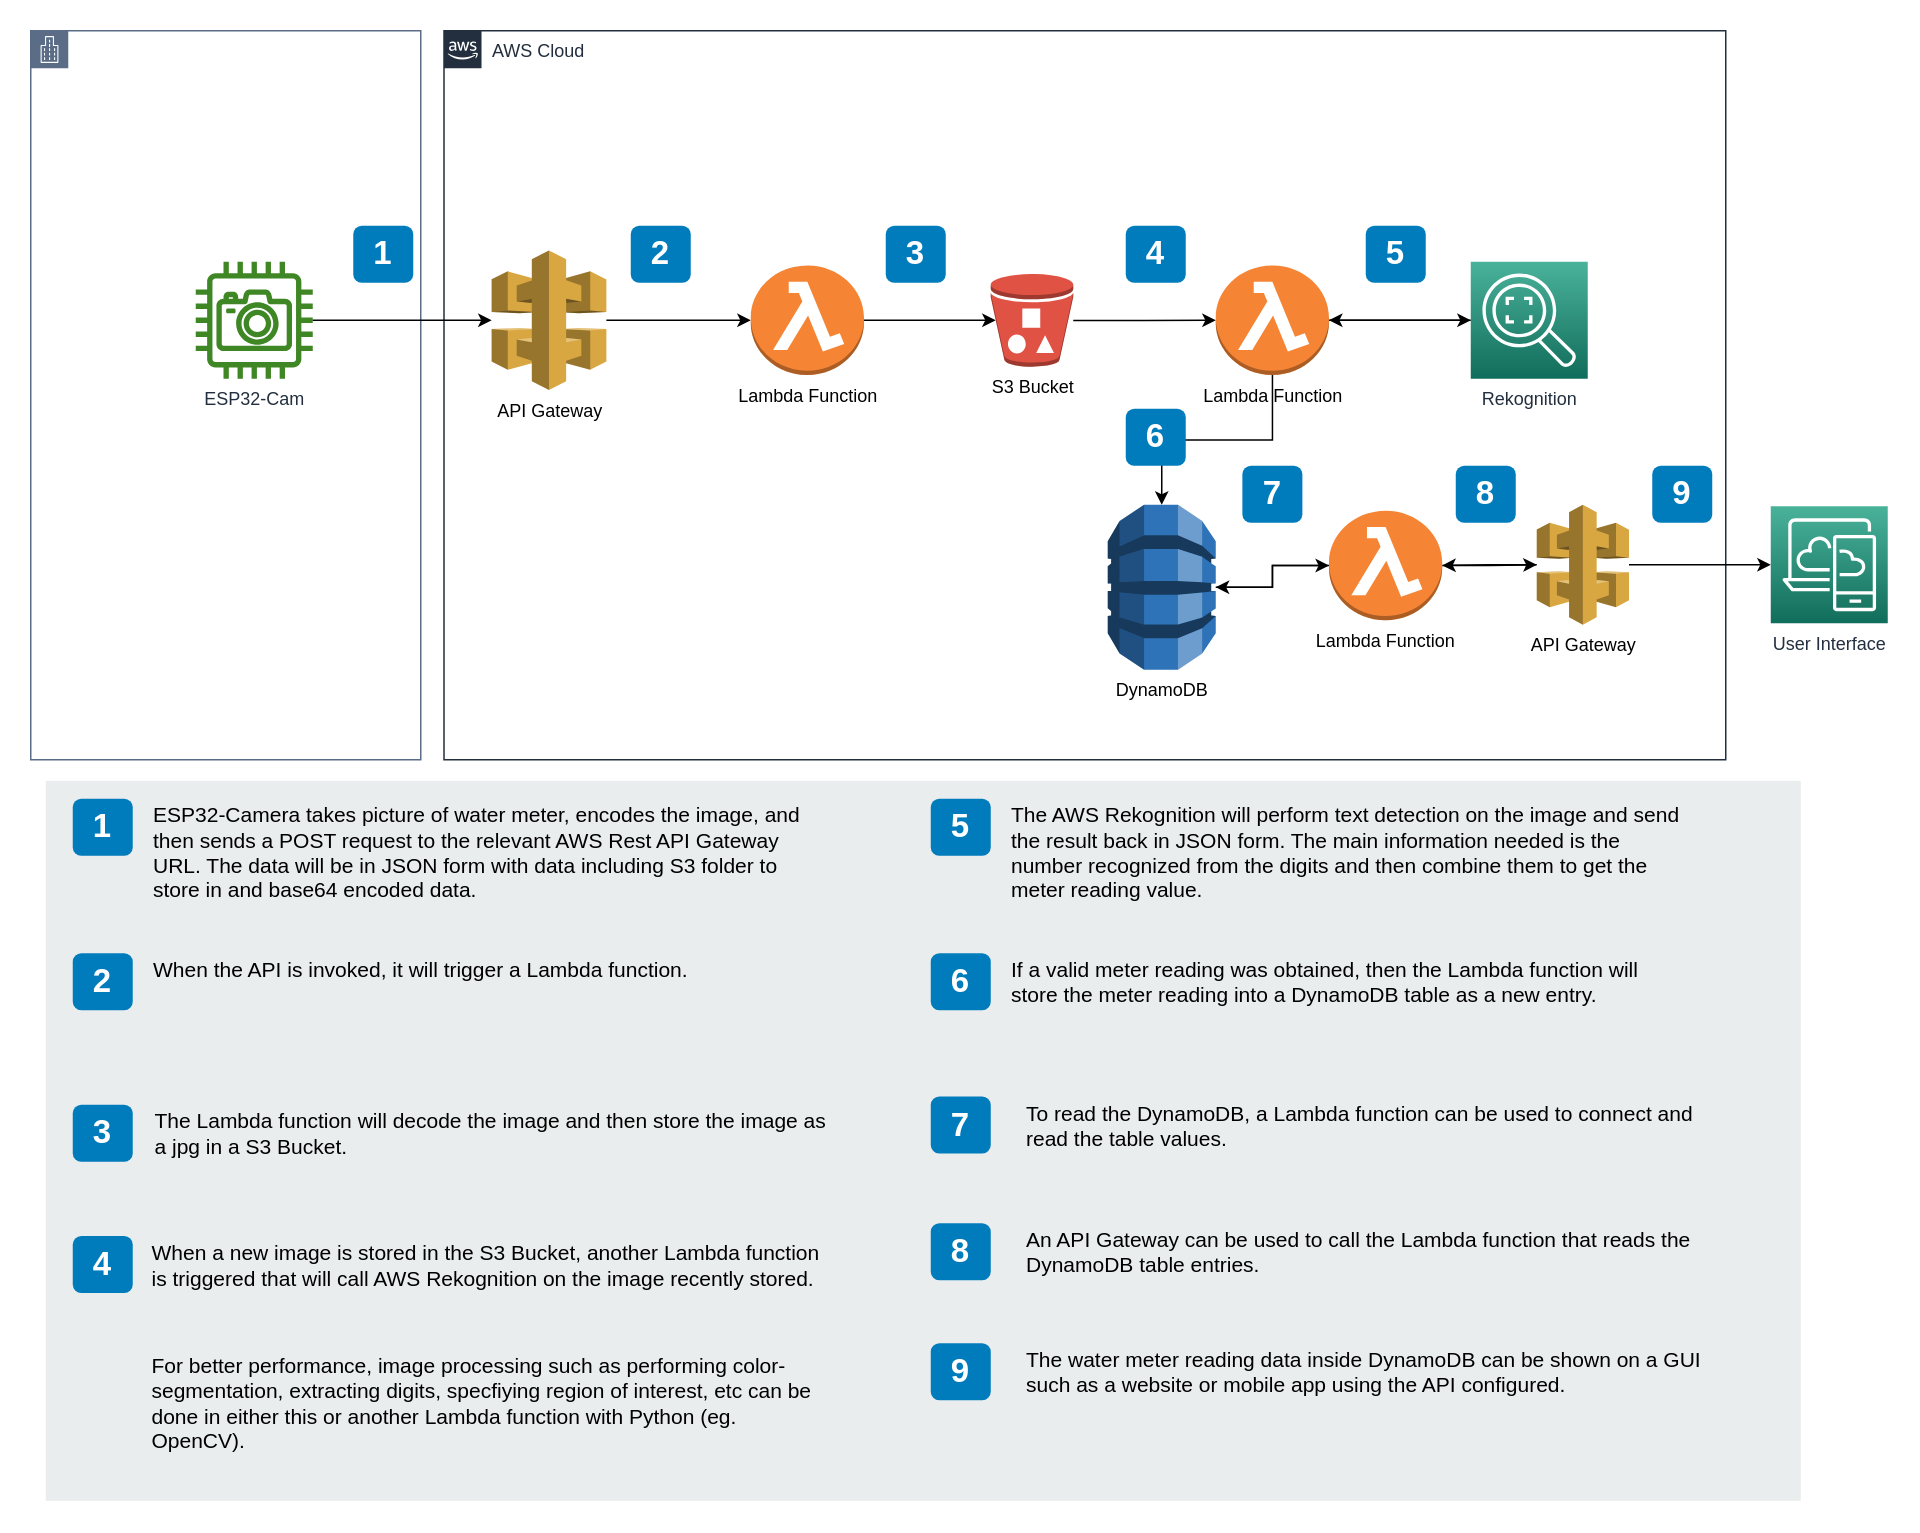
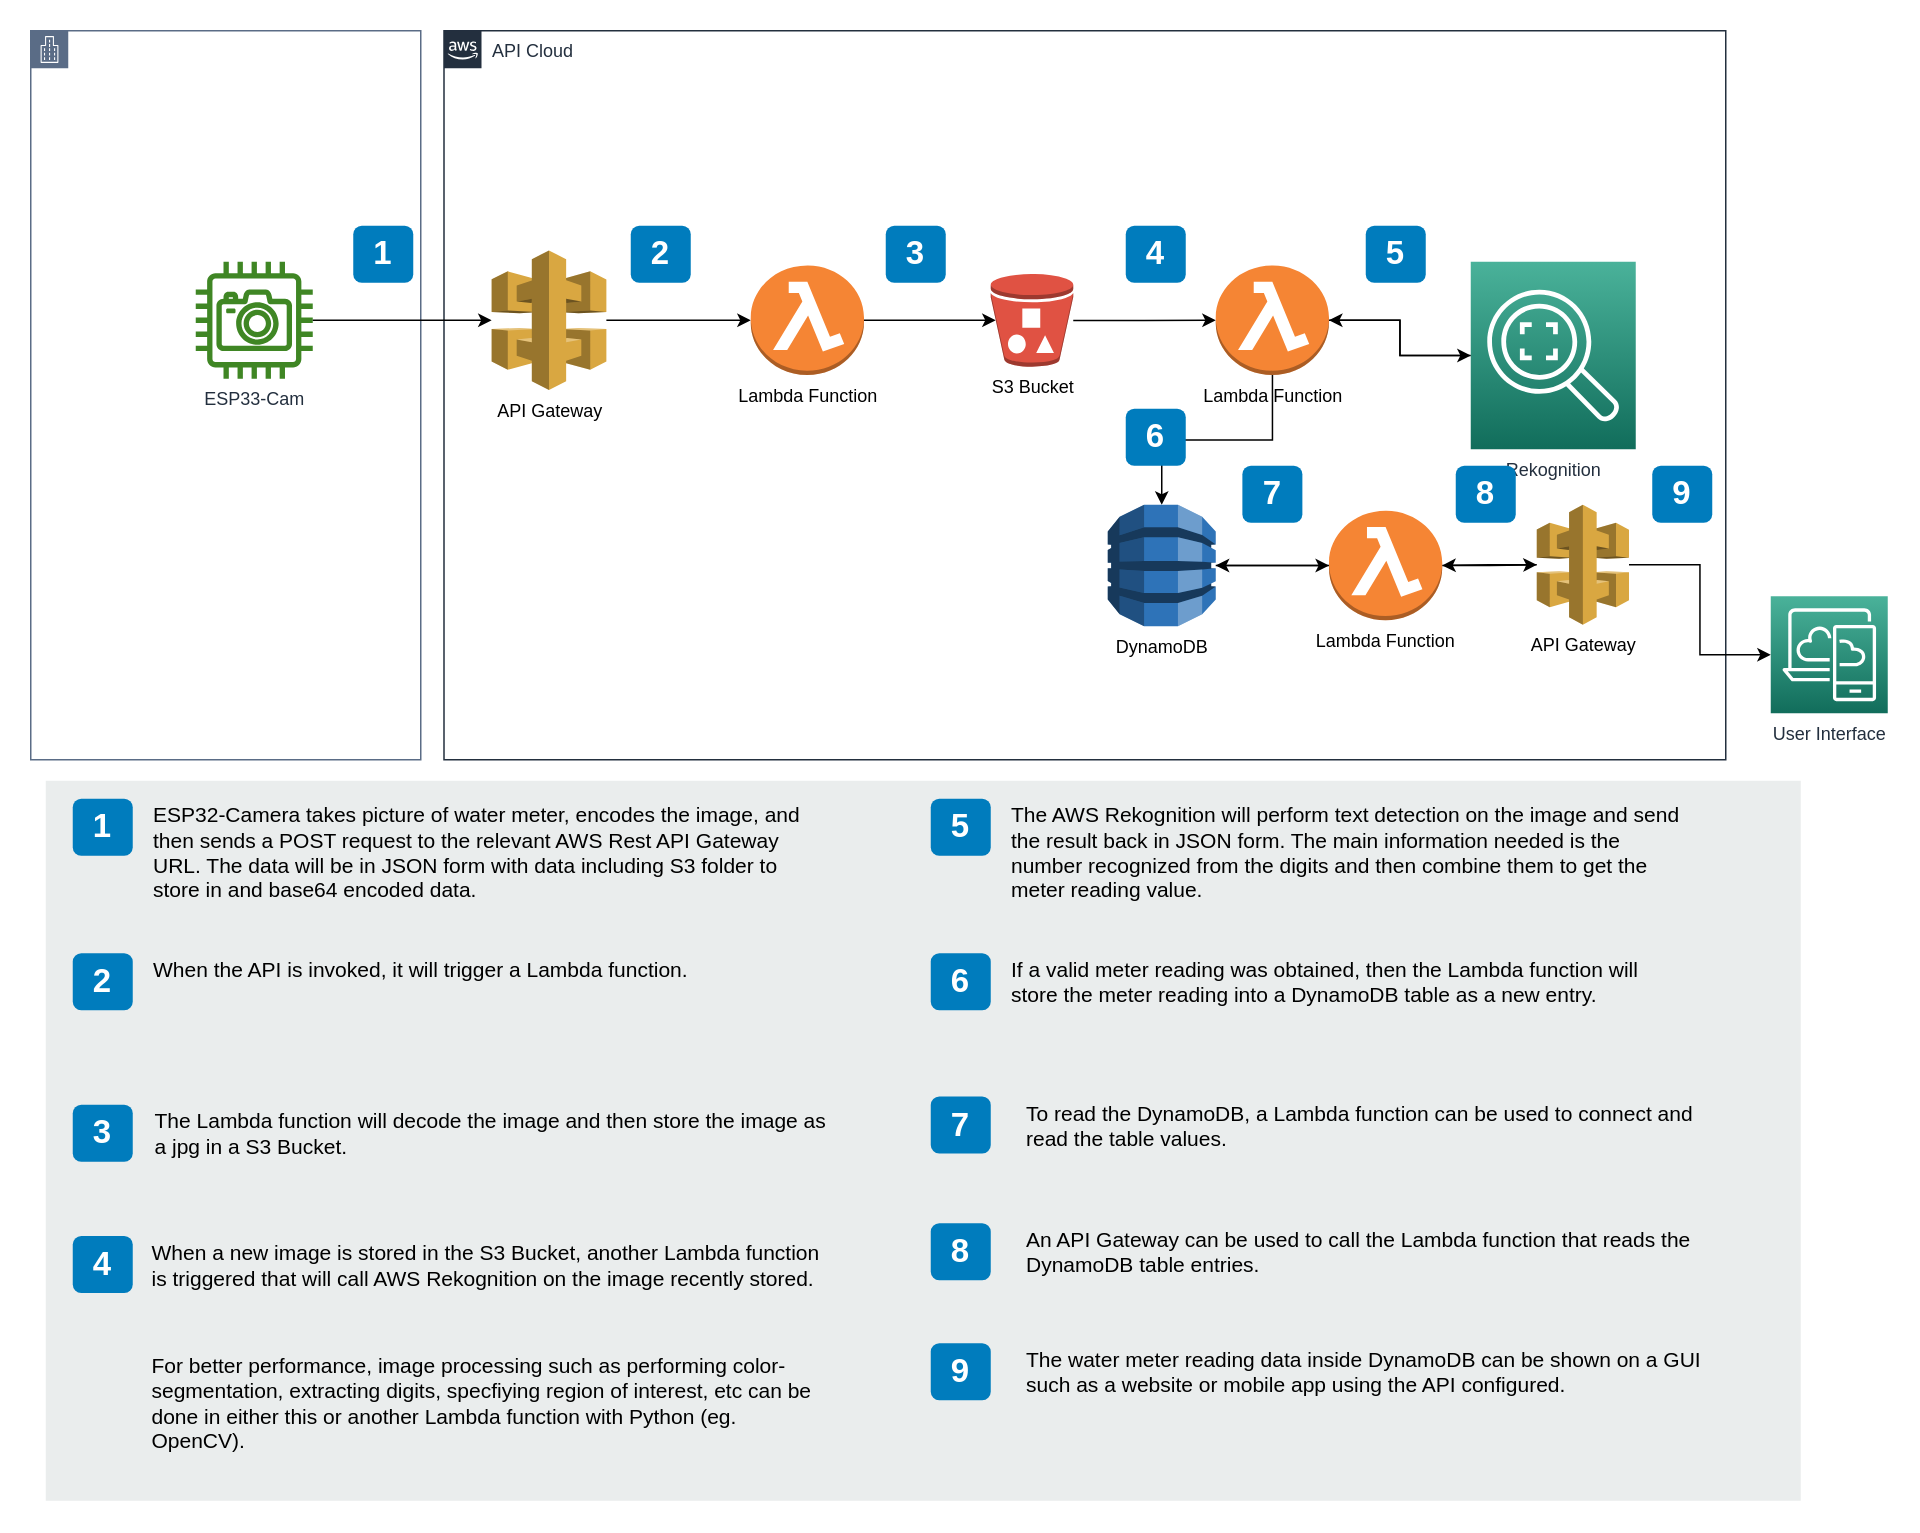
(533, 52) -> (533, 52)
(1529, 320) -> (1553, 356)
(255, 400) -> (255, 400)
(1829, 565) -> (1829, 655)
(1162, 587) -> (1162, 566)
